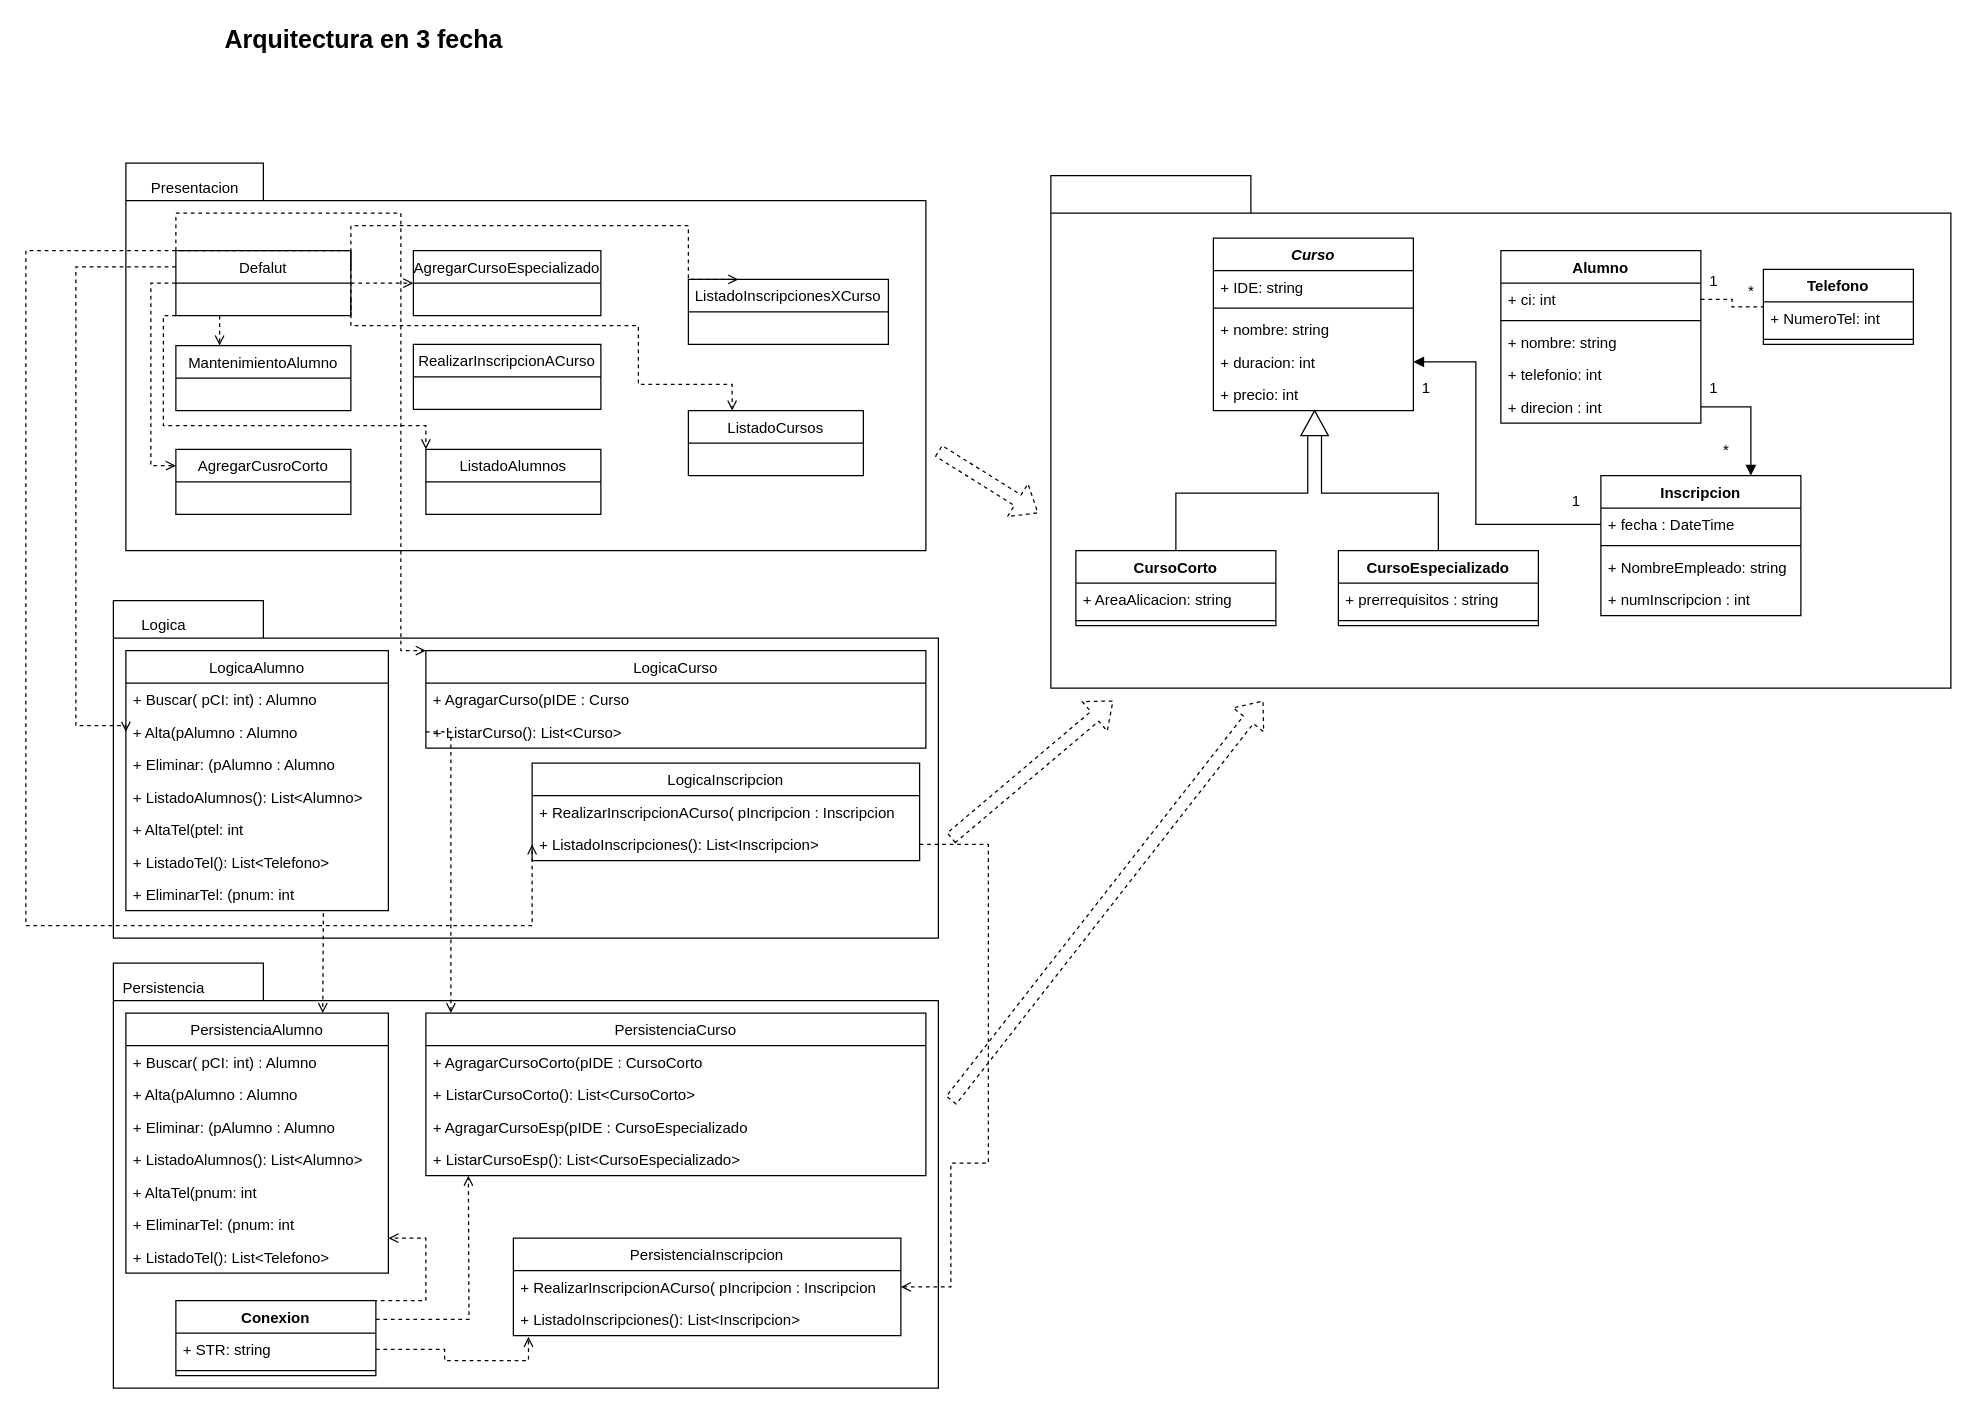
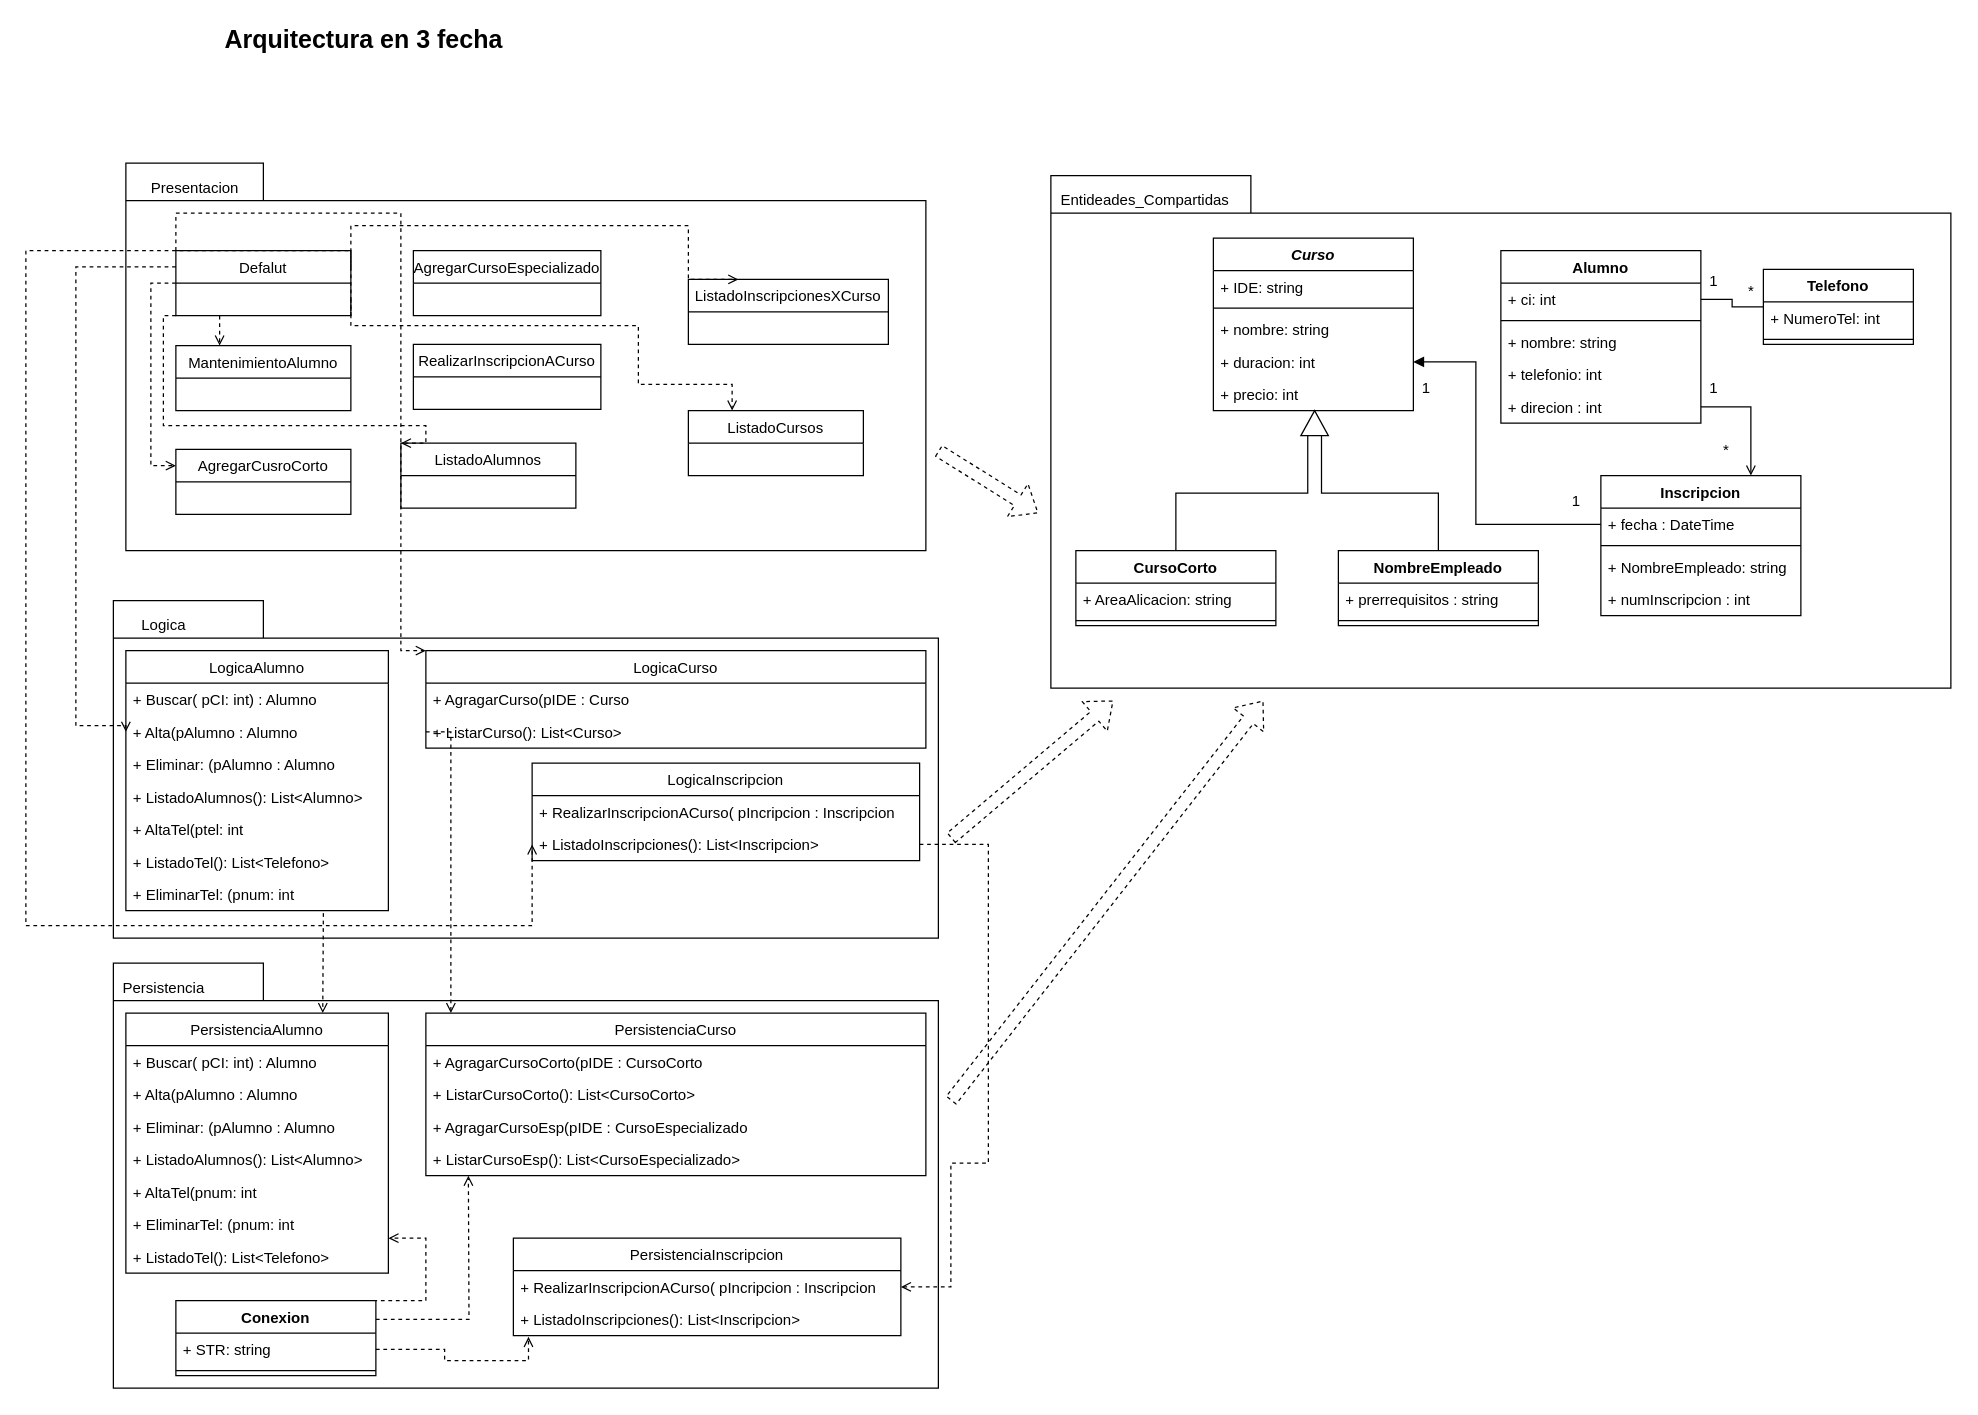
none -> (1144, 201)
(381, 283) -> none
(1732, 303) -> (1732, 303)
(1751, 464) -> (1751, 467)
(513, 482) -> (488, 476)
(1438, 568) -> (1438, 568)
